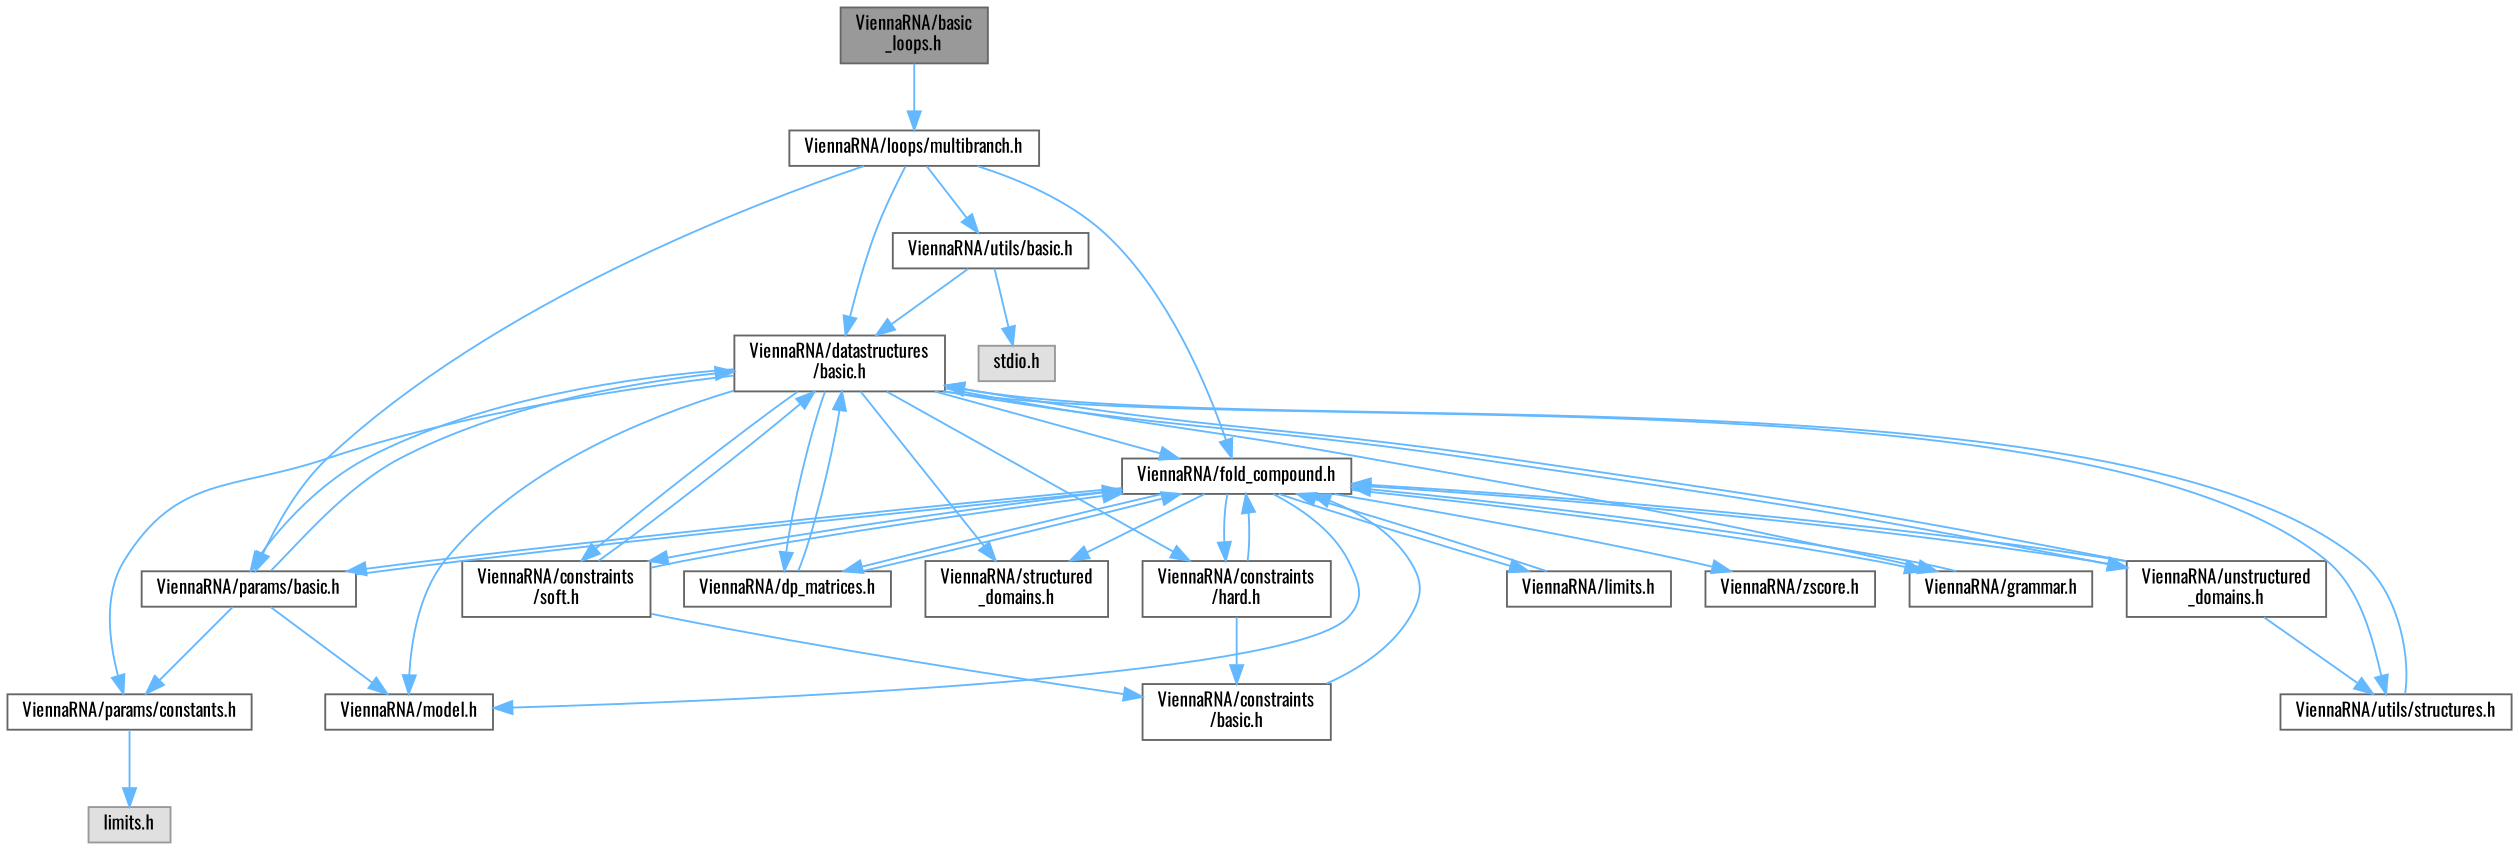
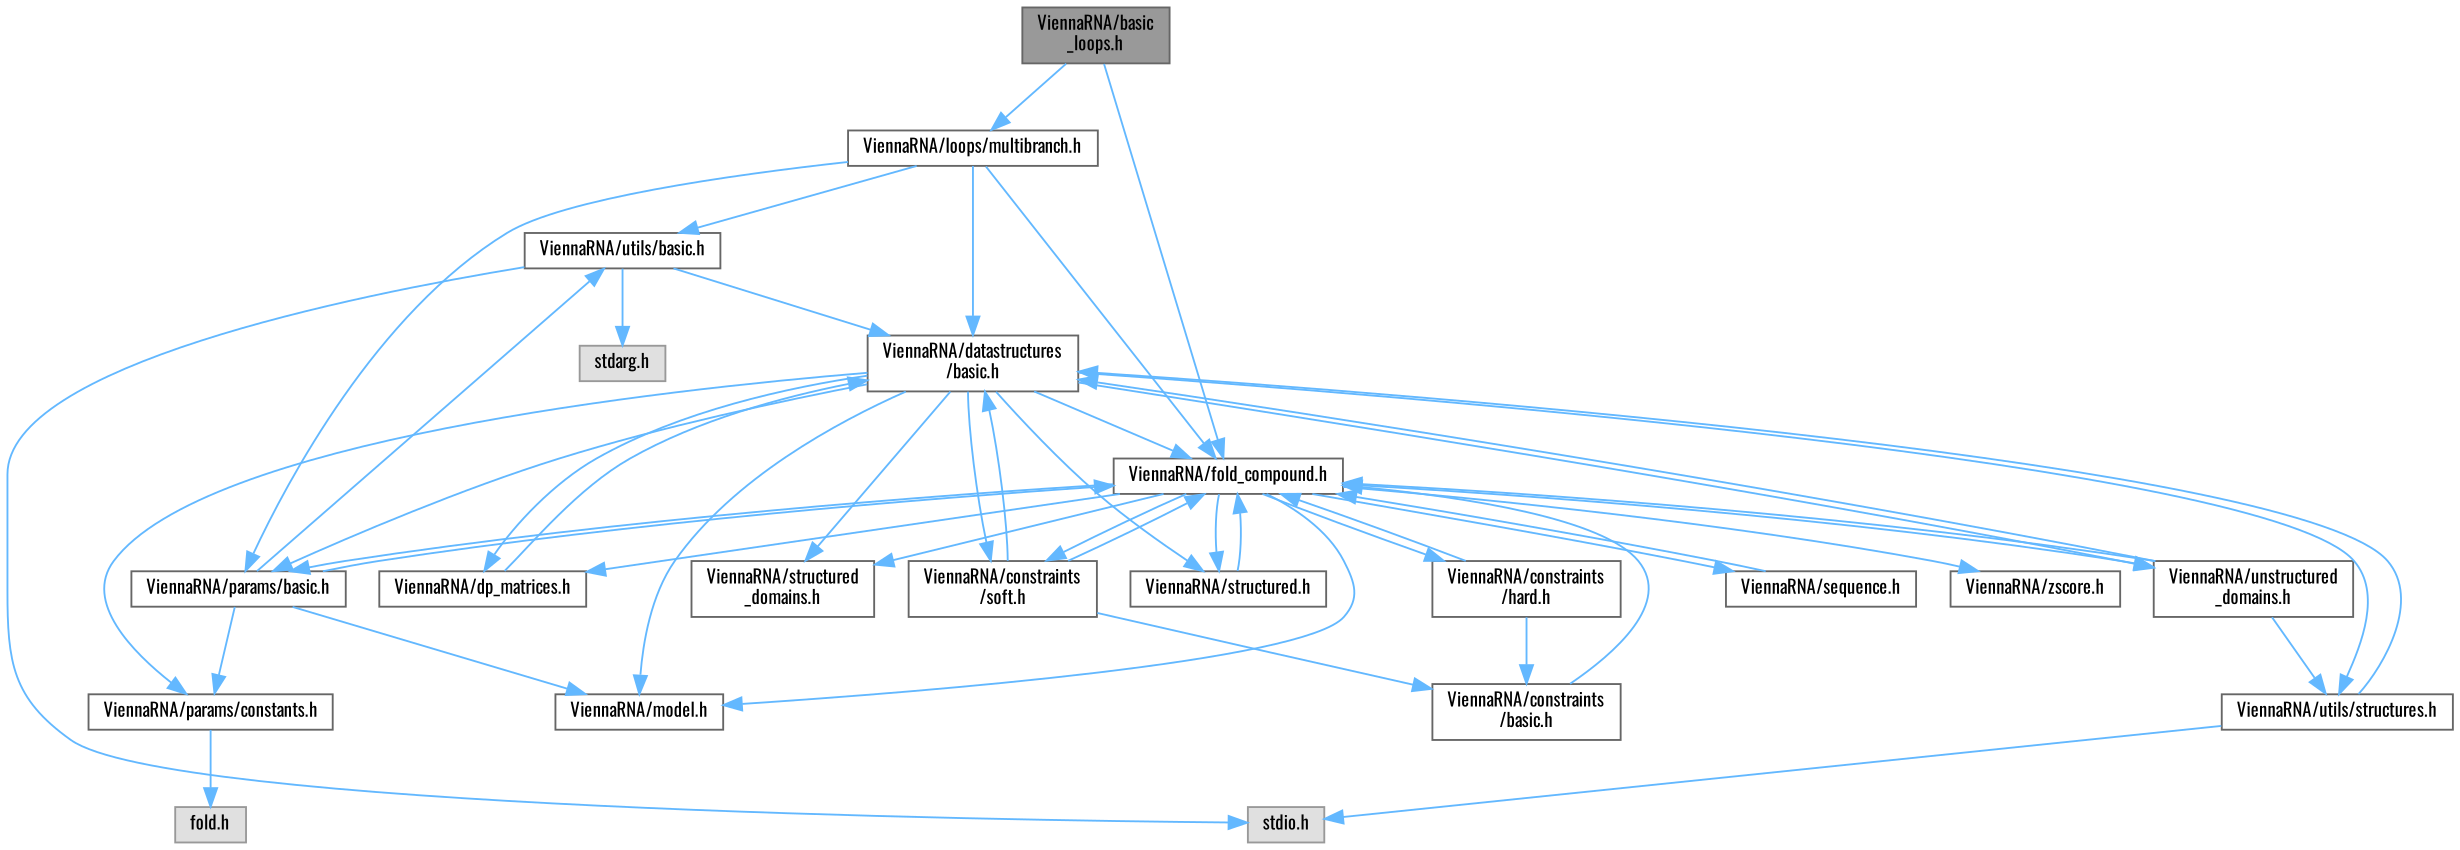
none -> (623, 363)
(448, 436) -> (432, 419)
(1030, 472) -> none
(1012, 536) -> (1161, 252)
(1589, 589) -> (1821, 589)
(2001, 589) -> (1228, 589)
none -> (1782, 771)
(130, 825) -> (211, 825)
